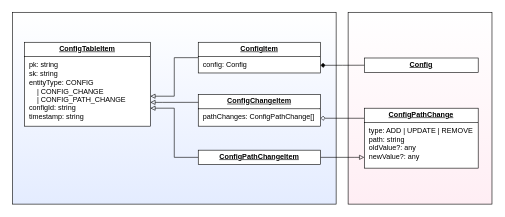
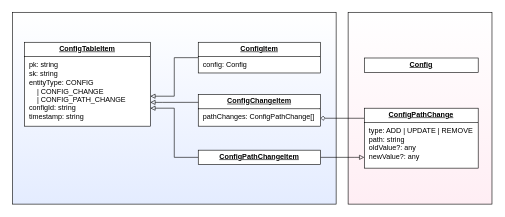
(326, 65) -> none
